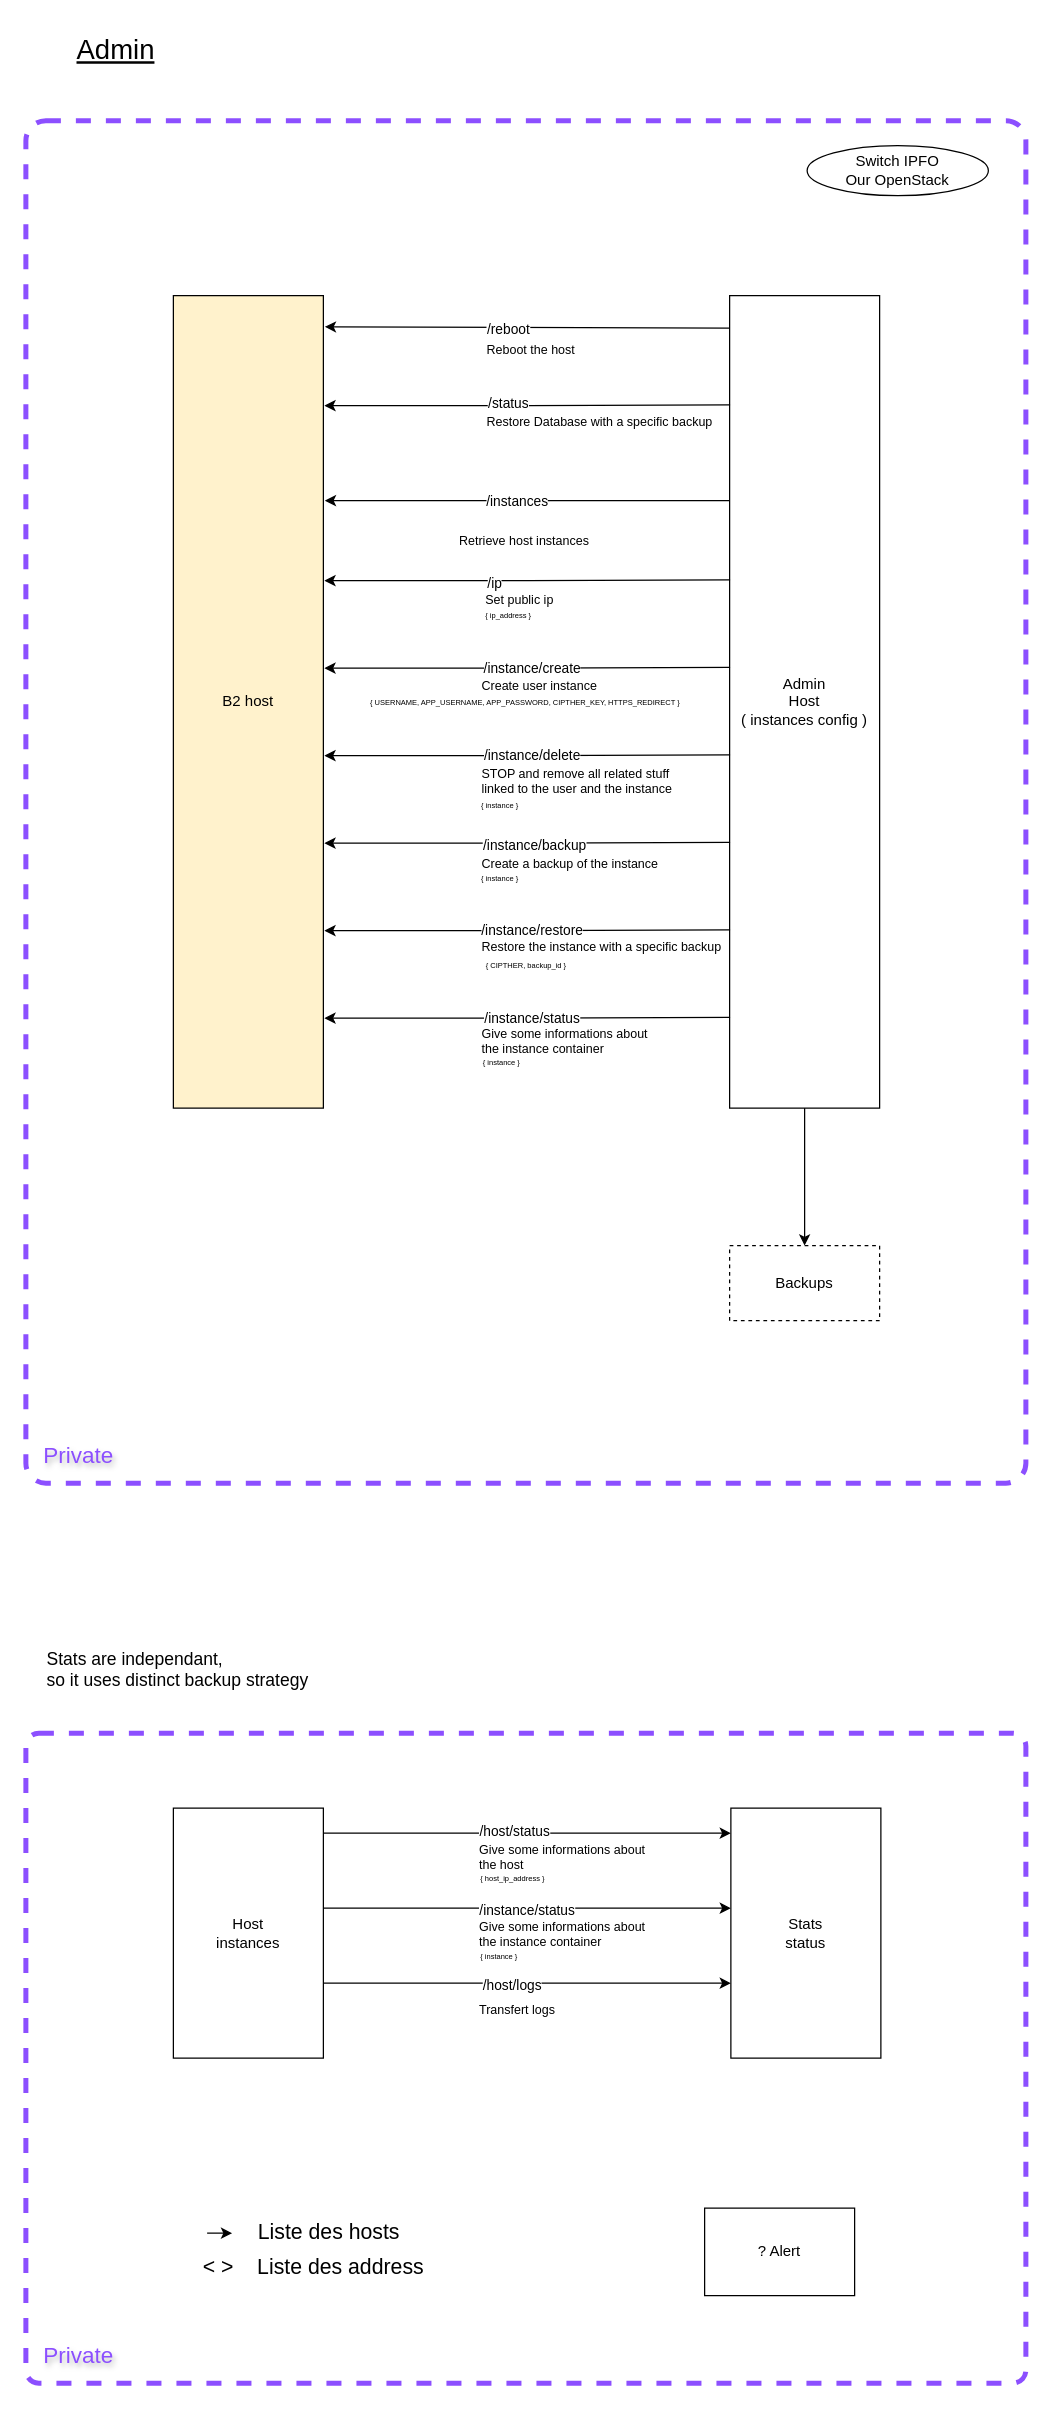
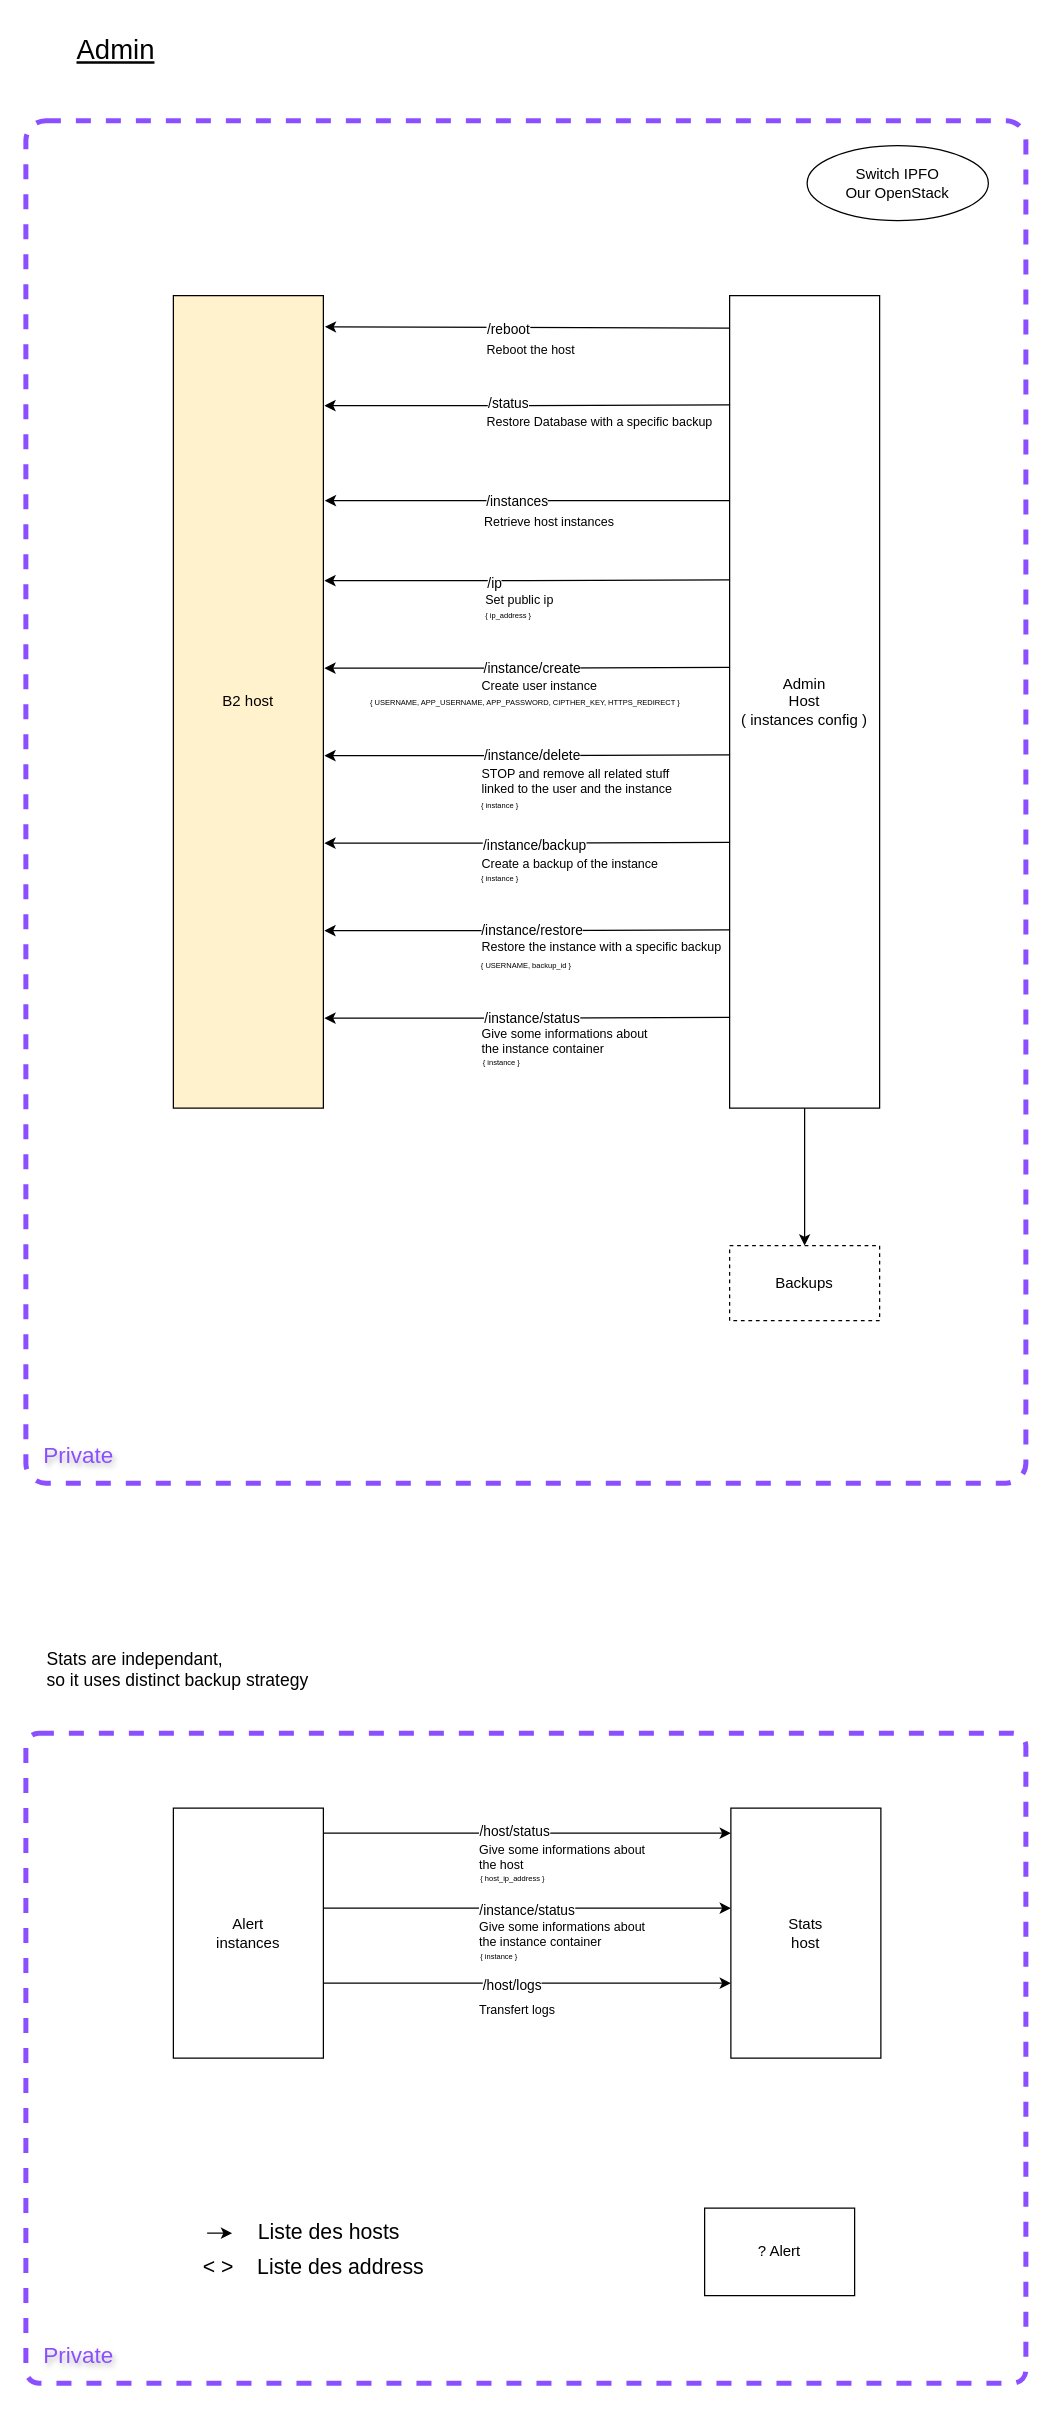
(898, 171) -> (898, 183)
(538, 541) -> (563, 522)
(526, 963) -> (526, 963)
(248, 1933) -> (248, 1933)
(806, 1933) -> (806, 1933)
